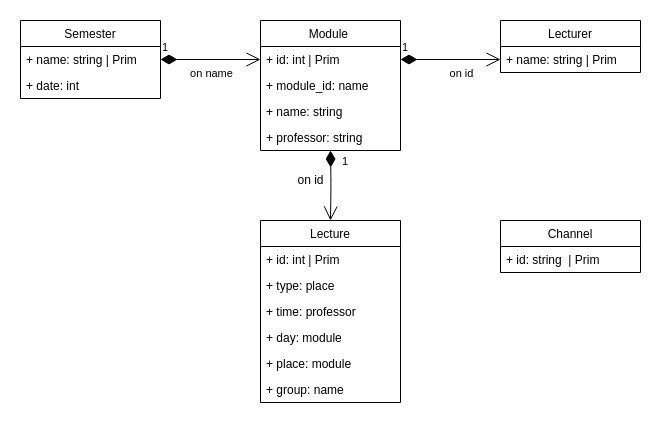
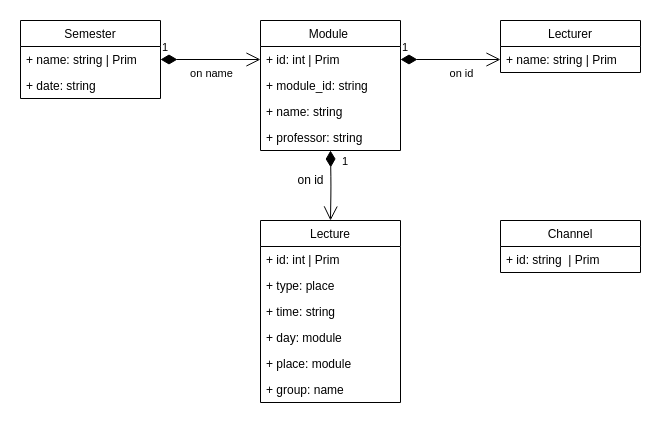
(57, 86) -> (67, 86)
(315, 86) -> (320, 86)
(317, 312) -> (305, 312)
